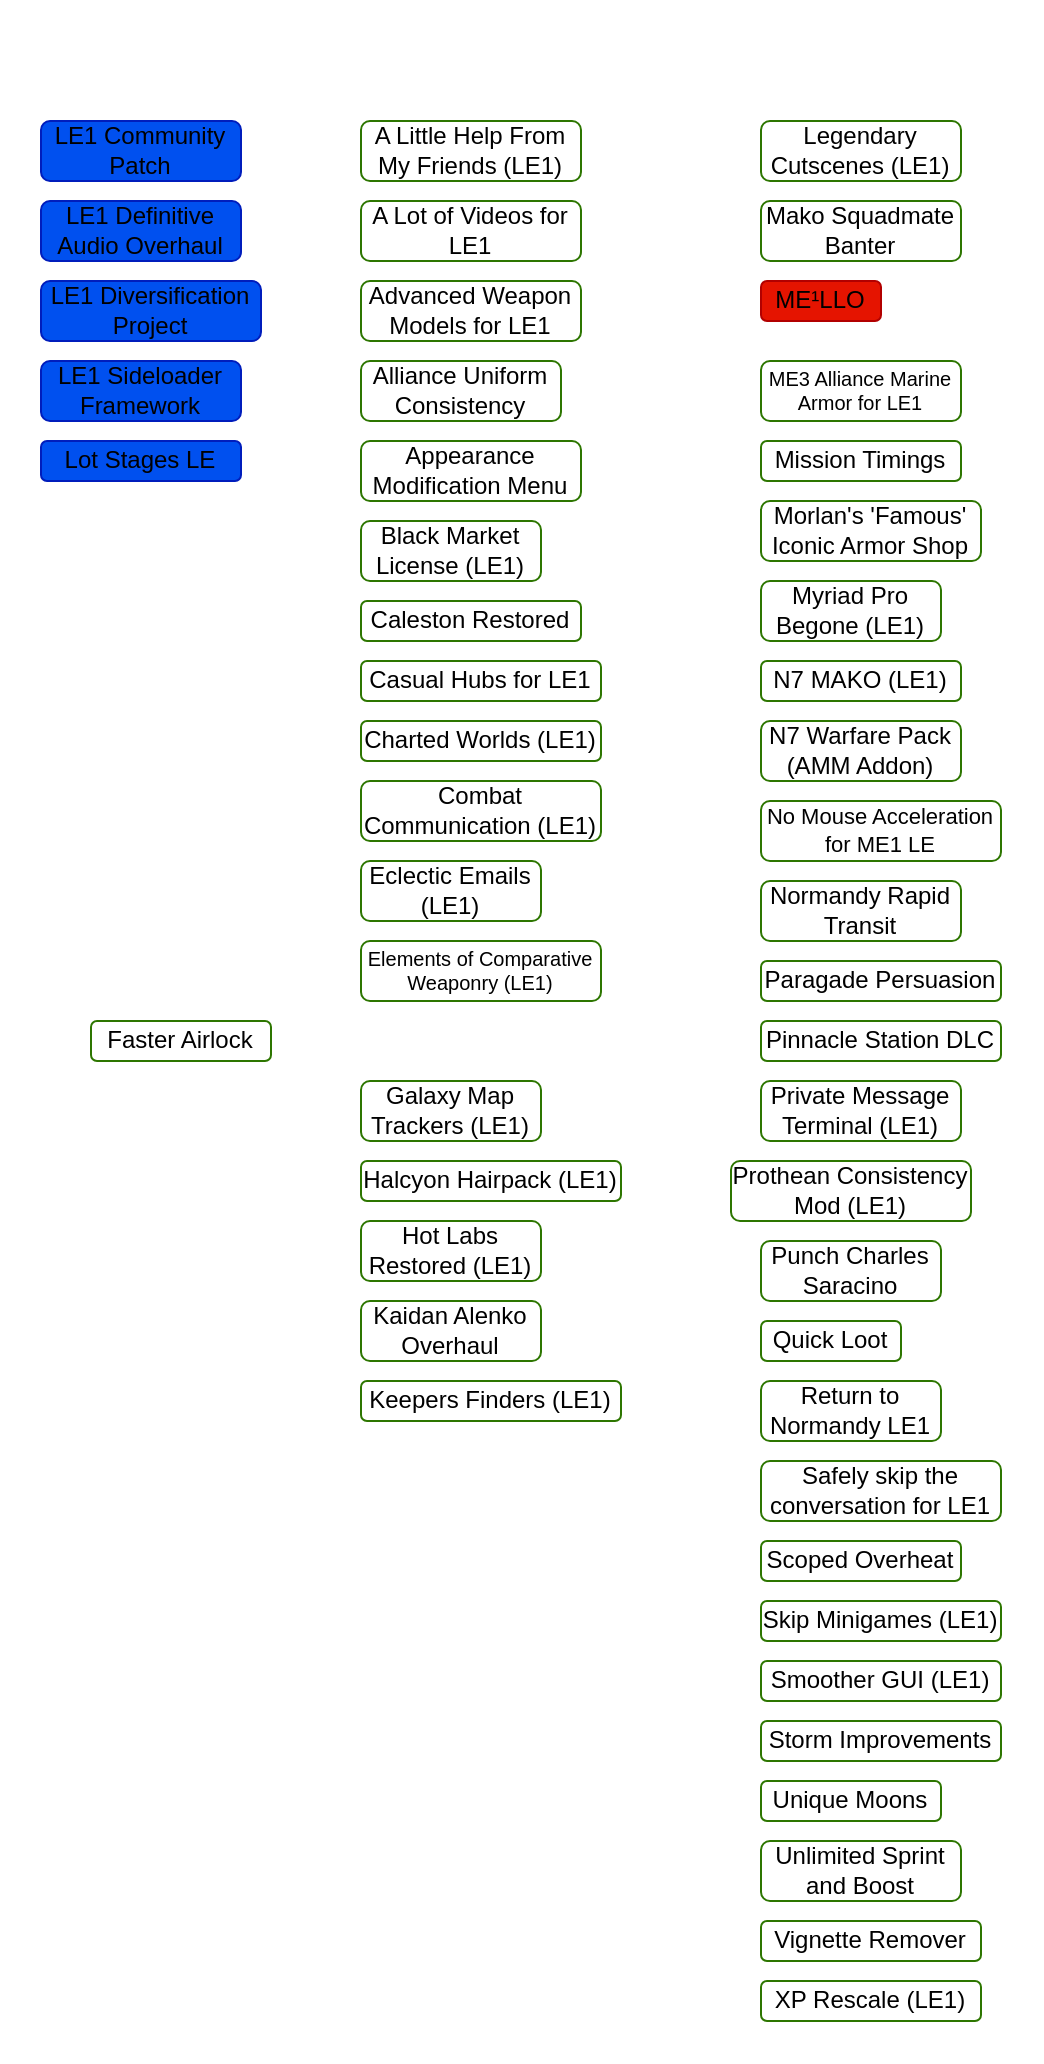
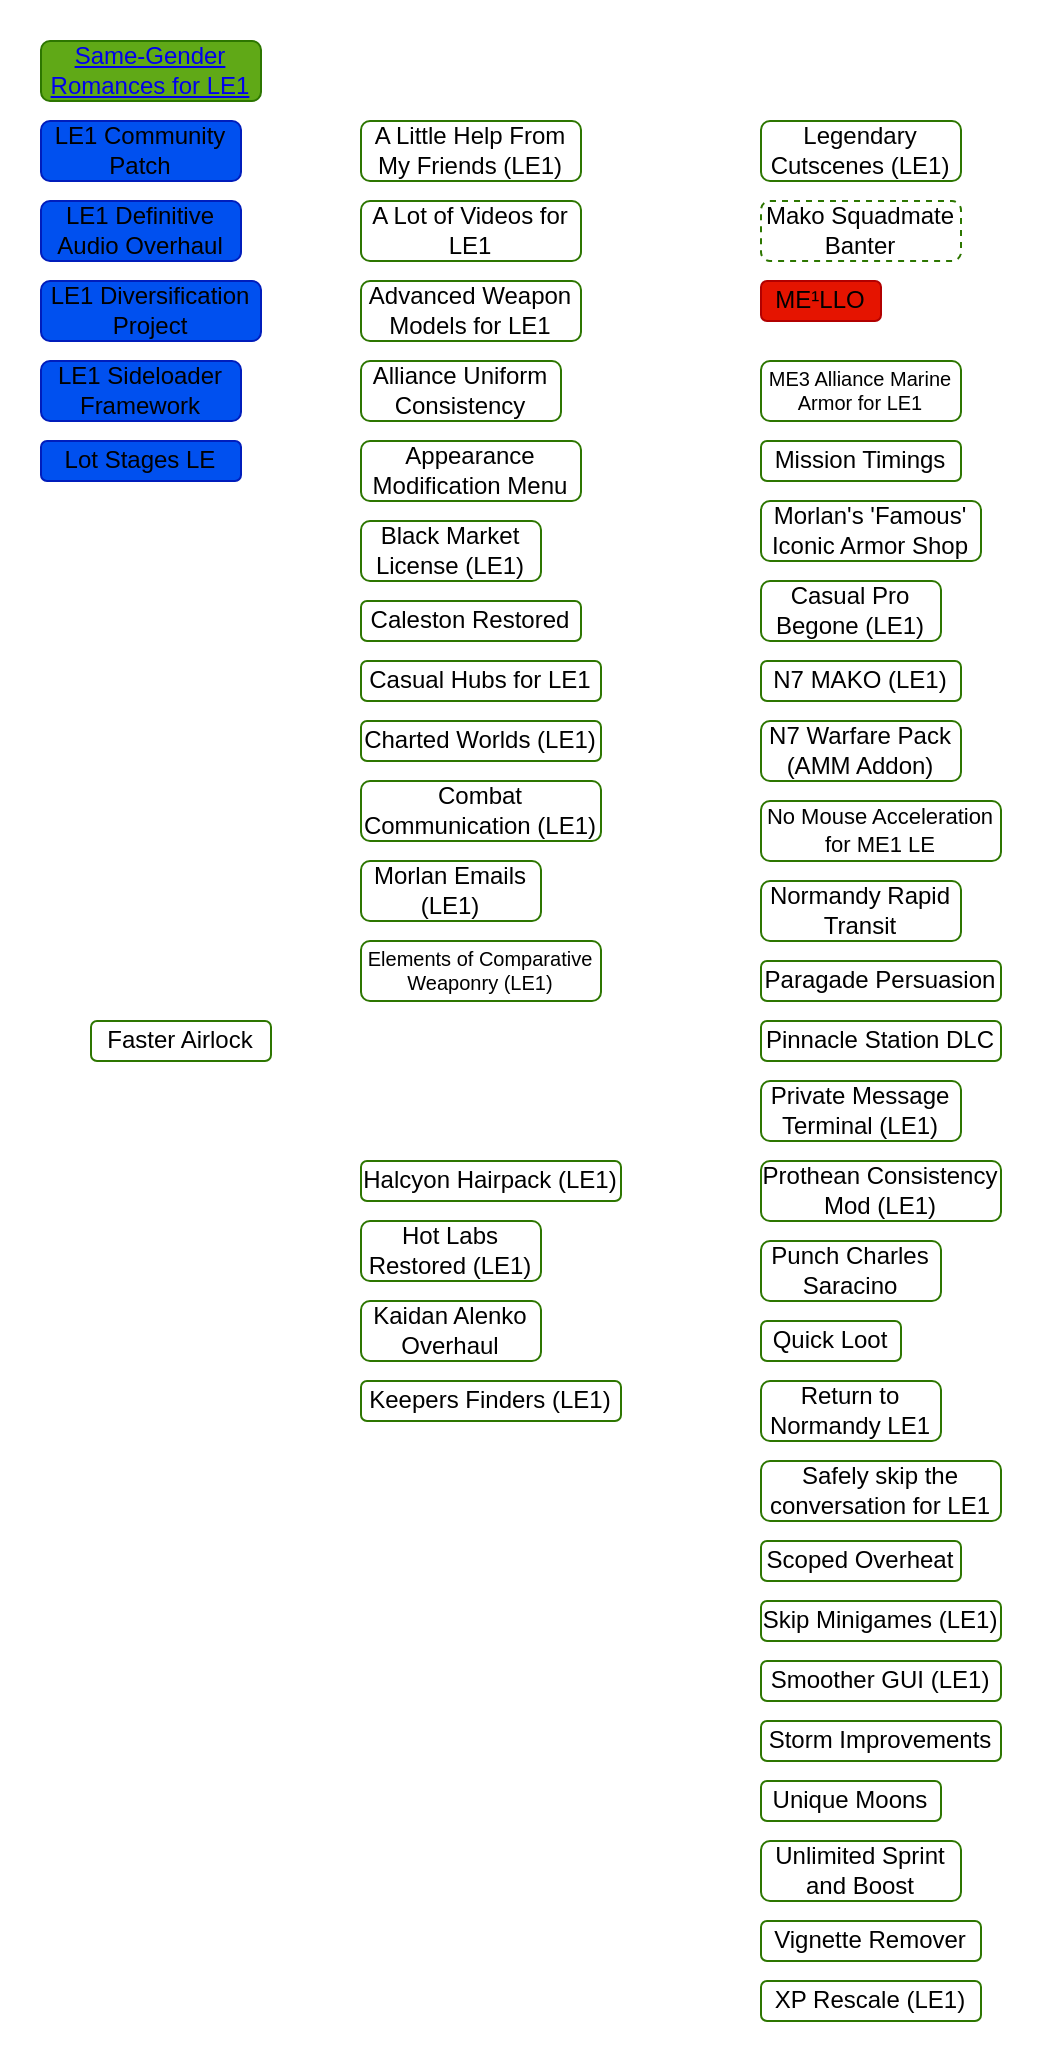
none -> (151, 71)
(861, 231) -> (861, 231)
(851, 611) -> (851, 611)
(451, 891) -> (451, 891)
(451, 1111) -> none
(851, 1191) -> (881, 1191)
